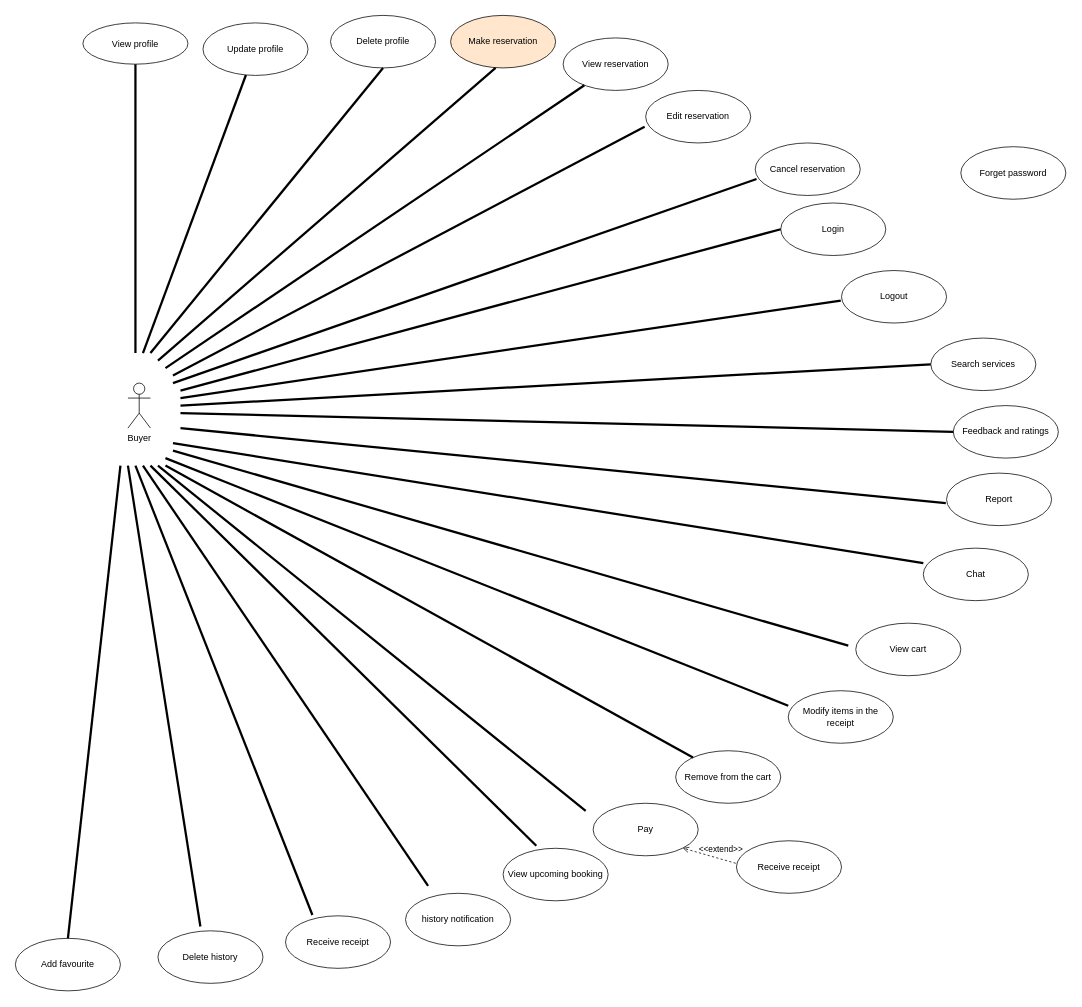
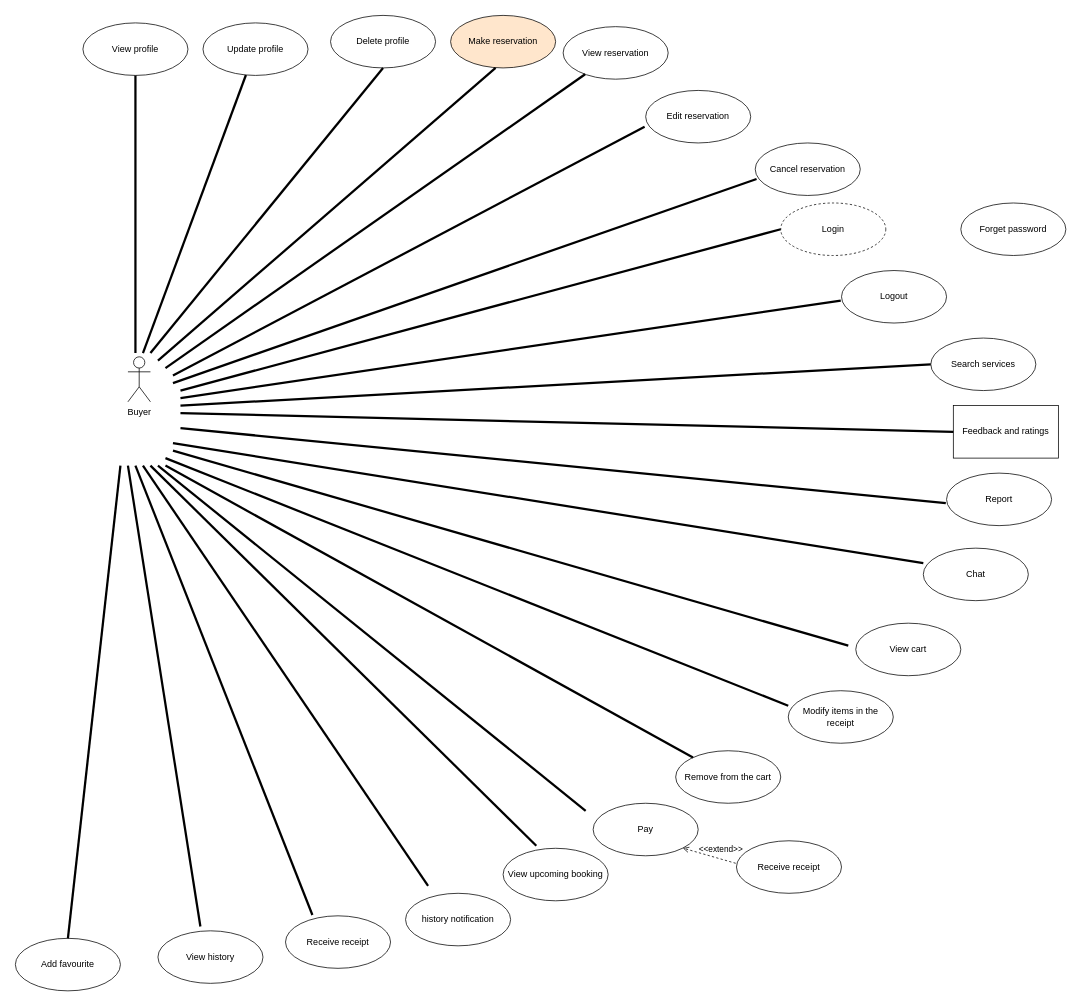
(135, 44) -> (135, 49)
(615, 64) -> (615, 53)
(1013, 173) -> (1013, 229)
(833, 229) -> (833, 229)
(139, 405) -> (139, 379)
(1005, 432) -> (1005, 432)
(210, 957) -> (210, 957)
